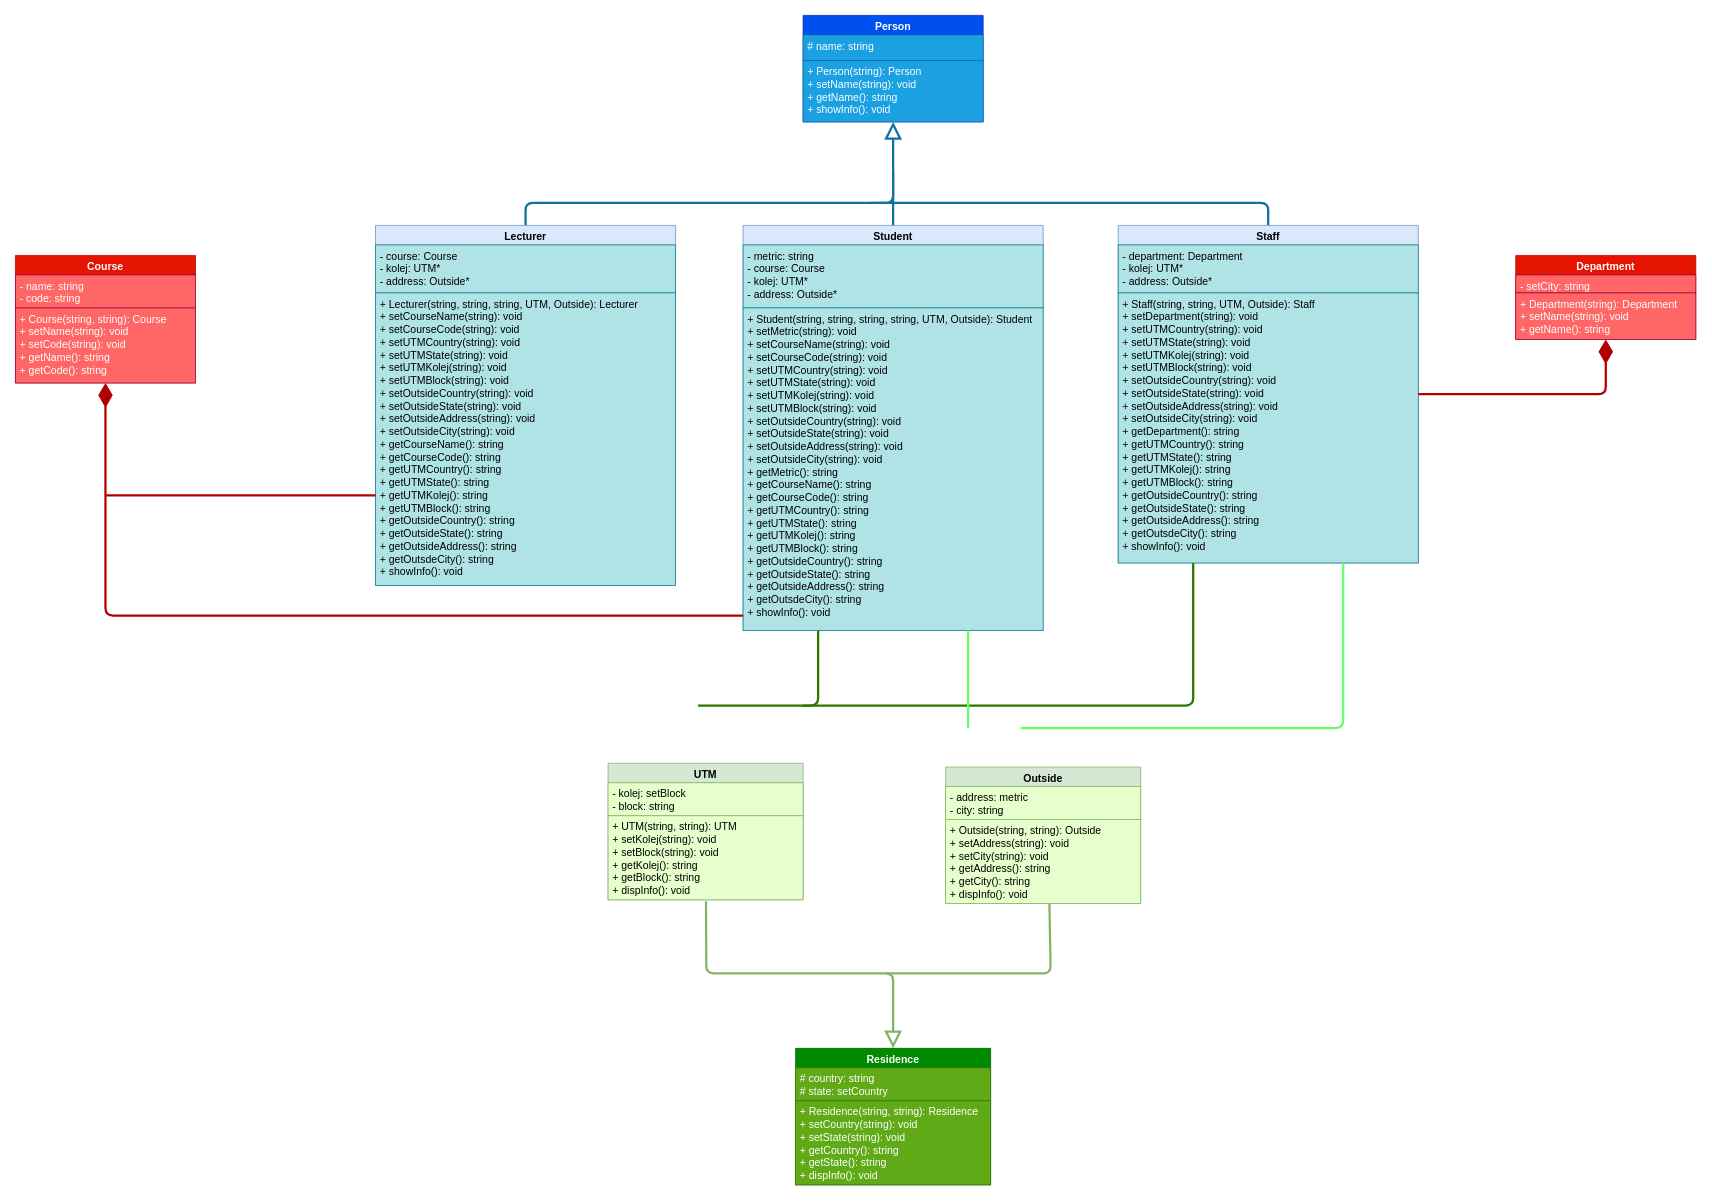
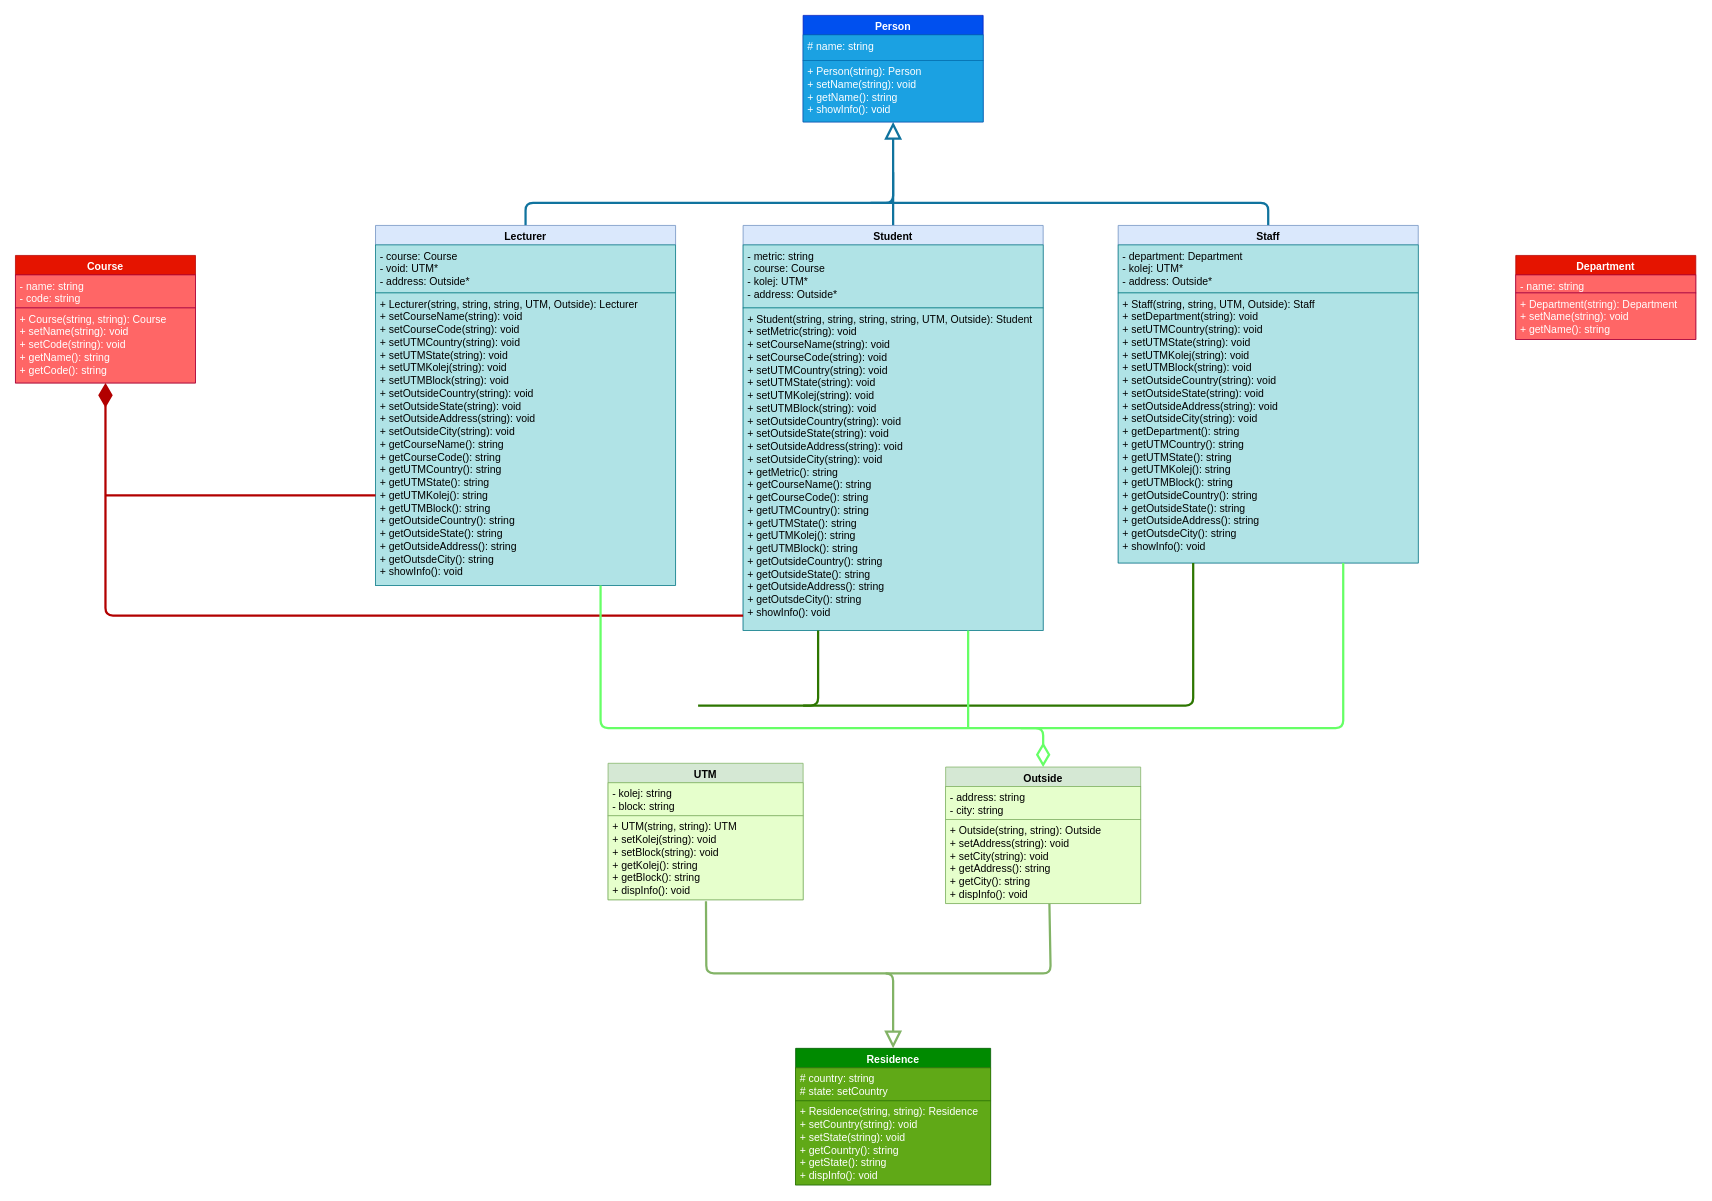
(422, 256) -> (422, 256)
(1563, 286) -> (1555, 286)
(1525, 394) -> none
none -> (742, 728)
(655, 794) -> (649, 794)
(994, 798) -> (994, 798)
